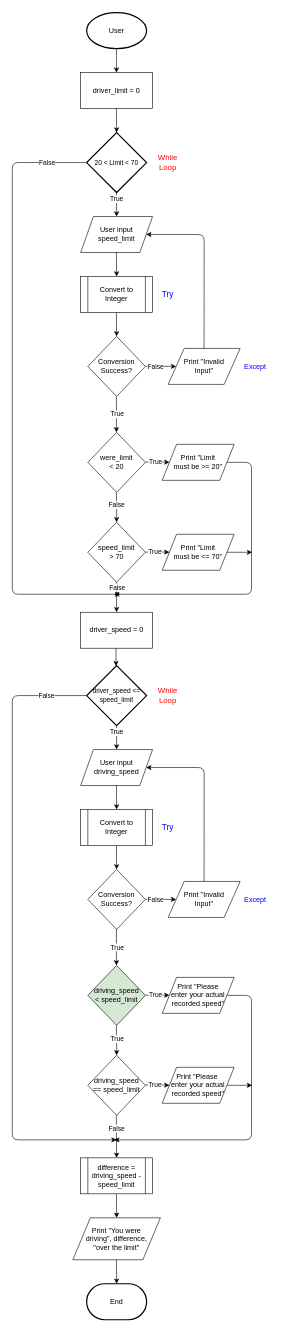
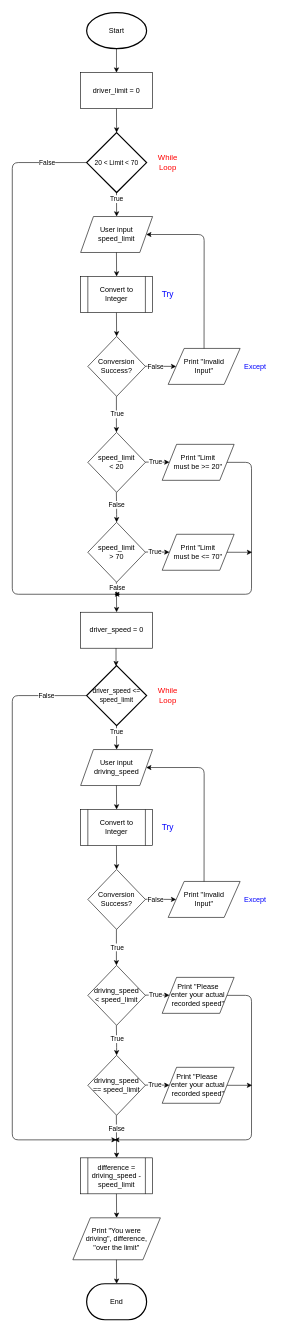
(117, 30) -> (117, 30)
(117, 462) -> (117, 462)
(117, 996) -> (117, 996)
